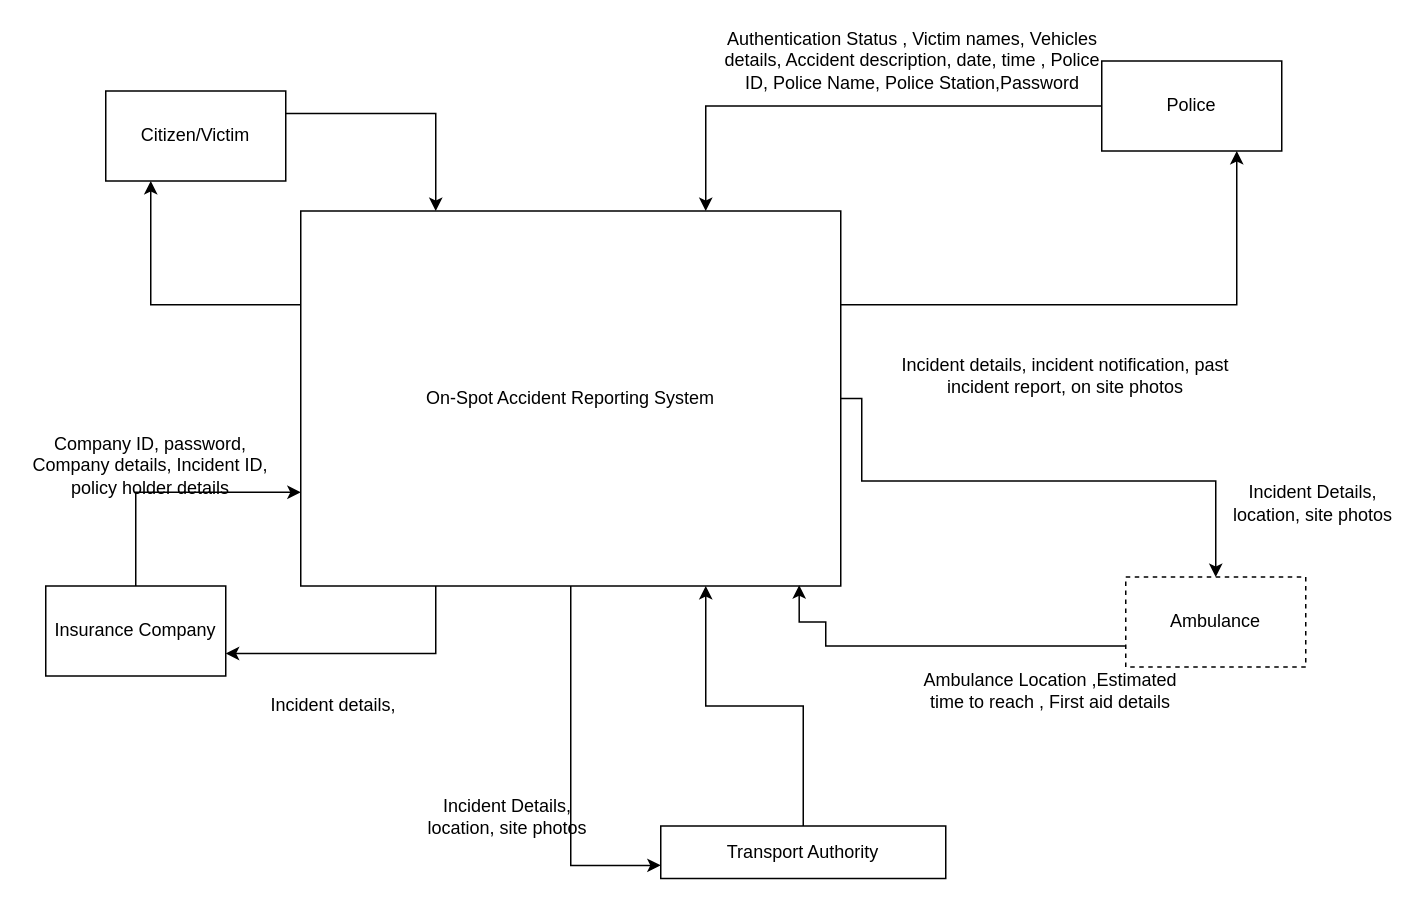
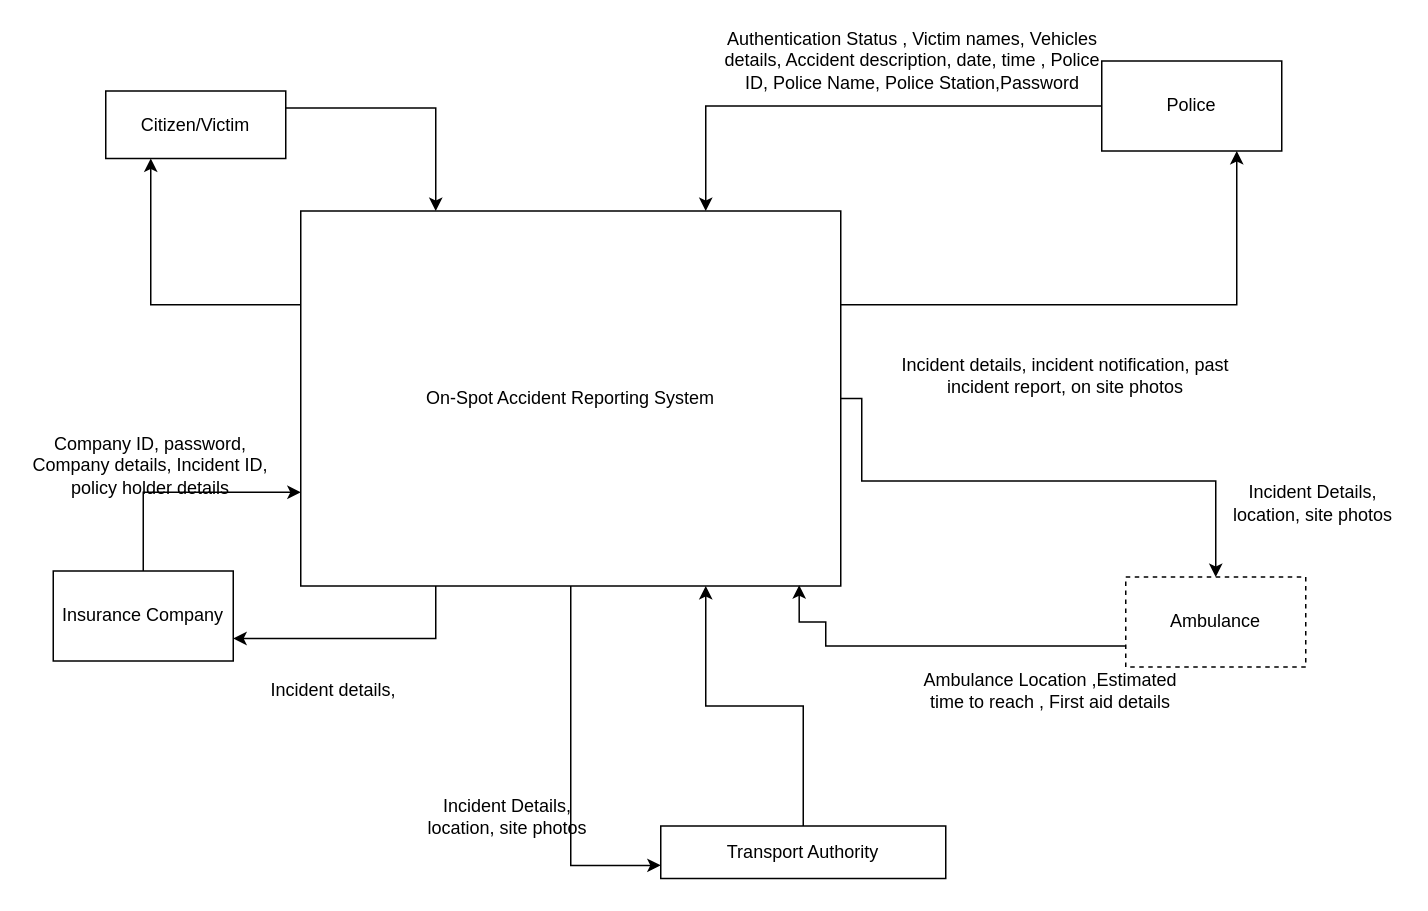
(196, 136) -> (196, 125)
(136, 631) -> (143, 616)
(334, 706) -> (334, 691)
